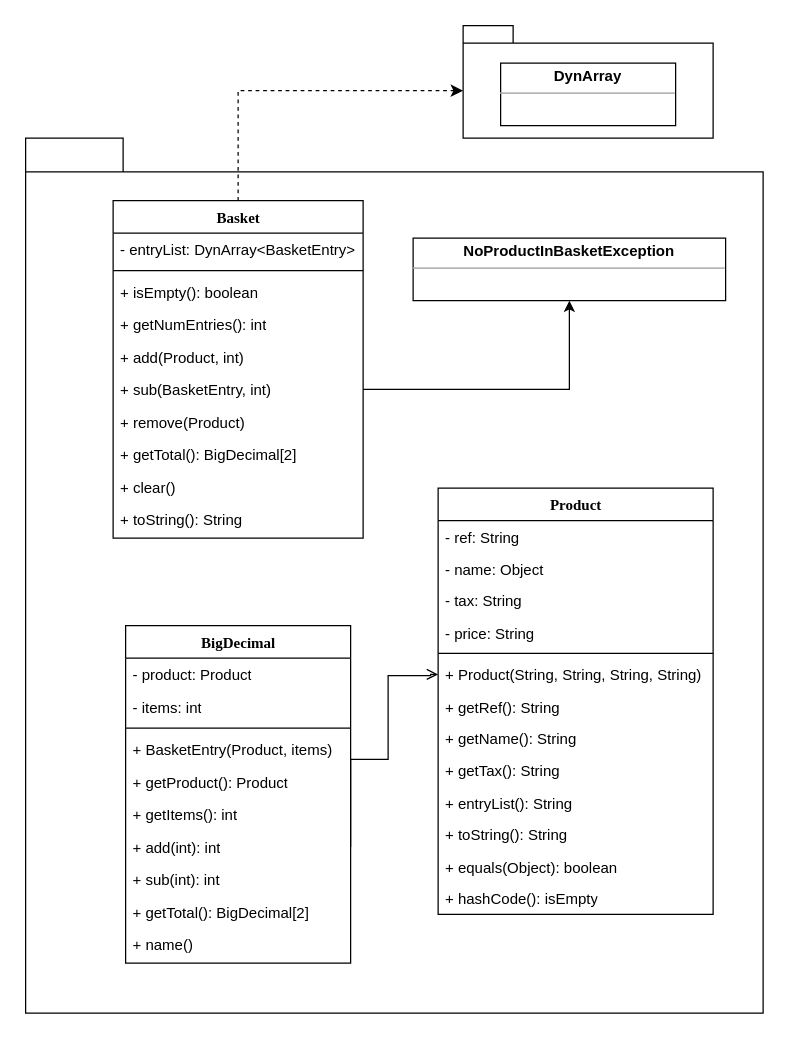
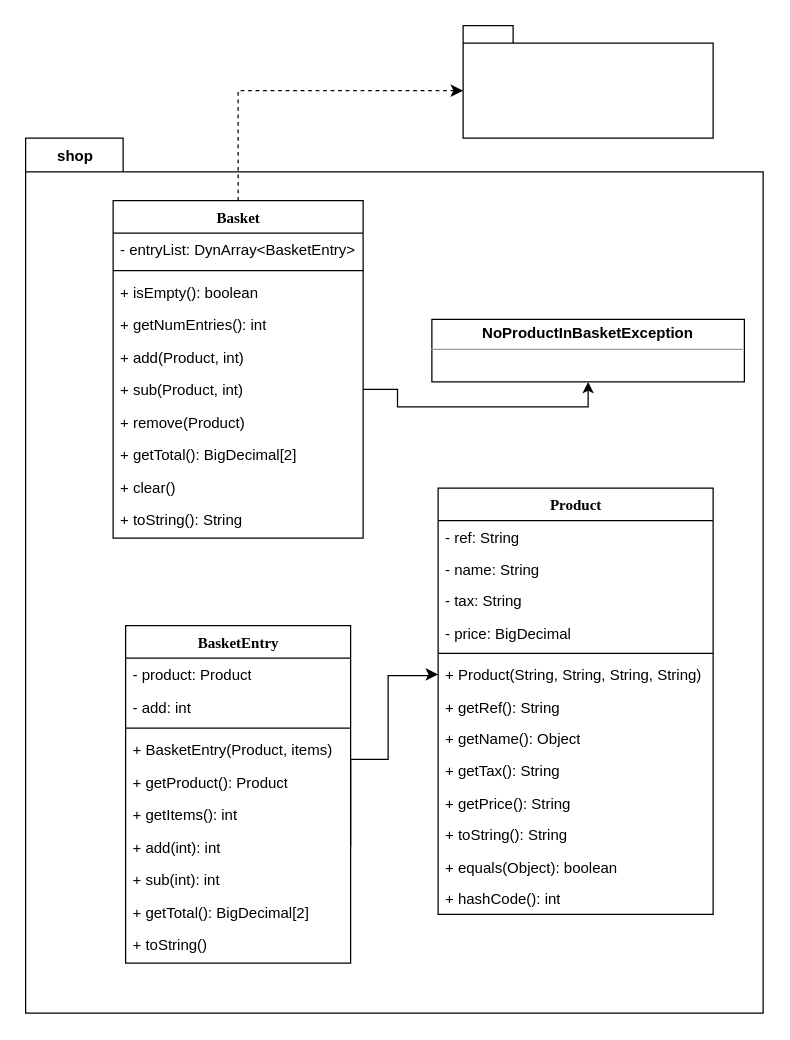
(588, 94) -> none
none -> (76, 155)
(569, 269) -> (588, 351)
(209, 391) -> (193, 391)
(499, 571) -> (497, 571)
(499, 635) -> (512, 635)
(239, 643) -> (239, 643)
(430, 676) -> (429, 676)
(174, 708) -> (167, 708)
(518, 740) -> (520, 740)
(524, 805) -> (520, 805)
(526, 900) -> (509, 900)
(165, 946) -> (180, 946)
